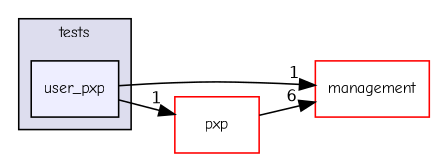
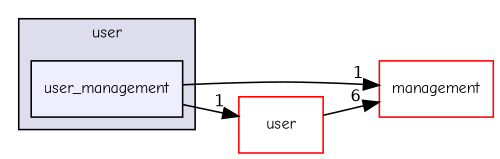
(75, 34) -> (107, 34)
(75, 89) -> (107, 89)
(217, 125) -> (281, 125)
